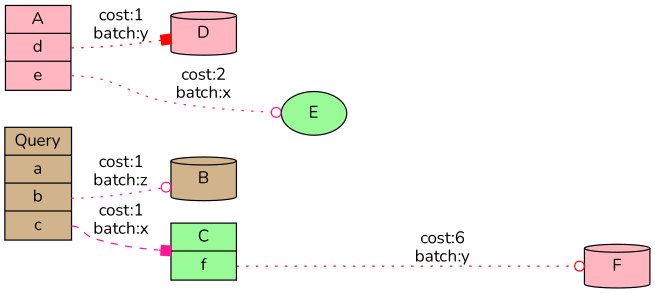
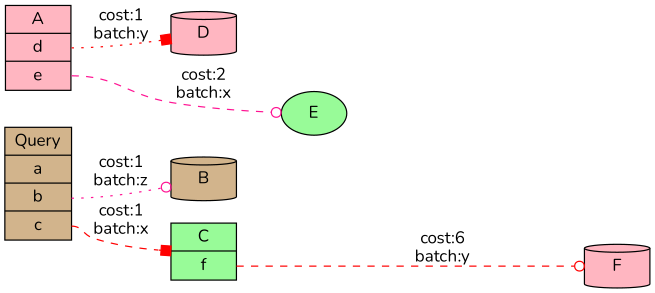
(170, 102) -> (170, 102)
(113, 243) -> (113, 243)
(405, 266) -> (405, 266)
